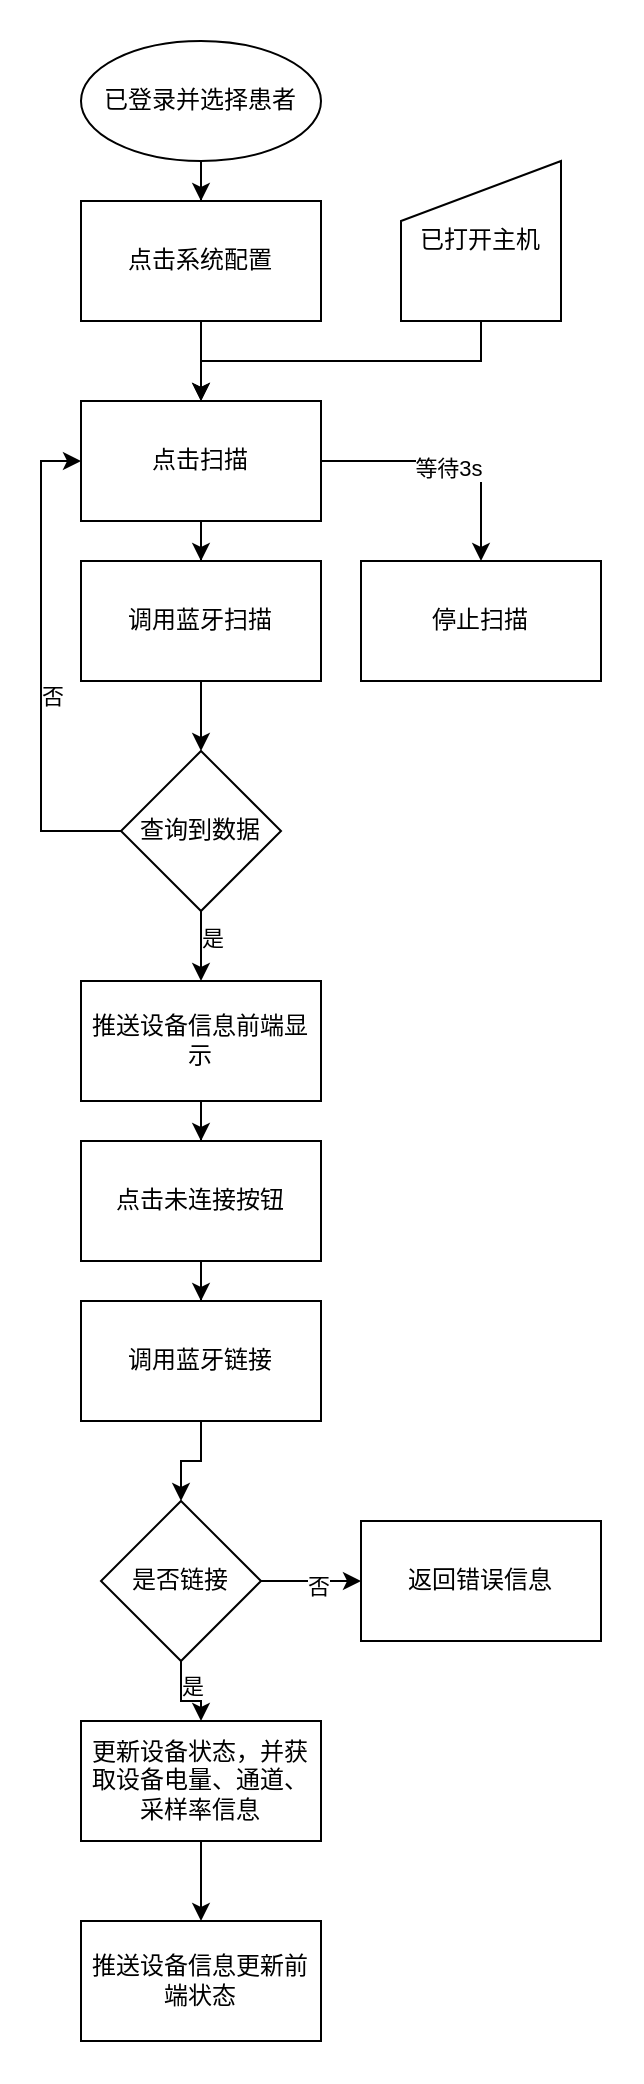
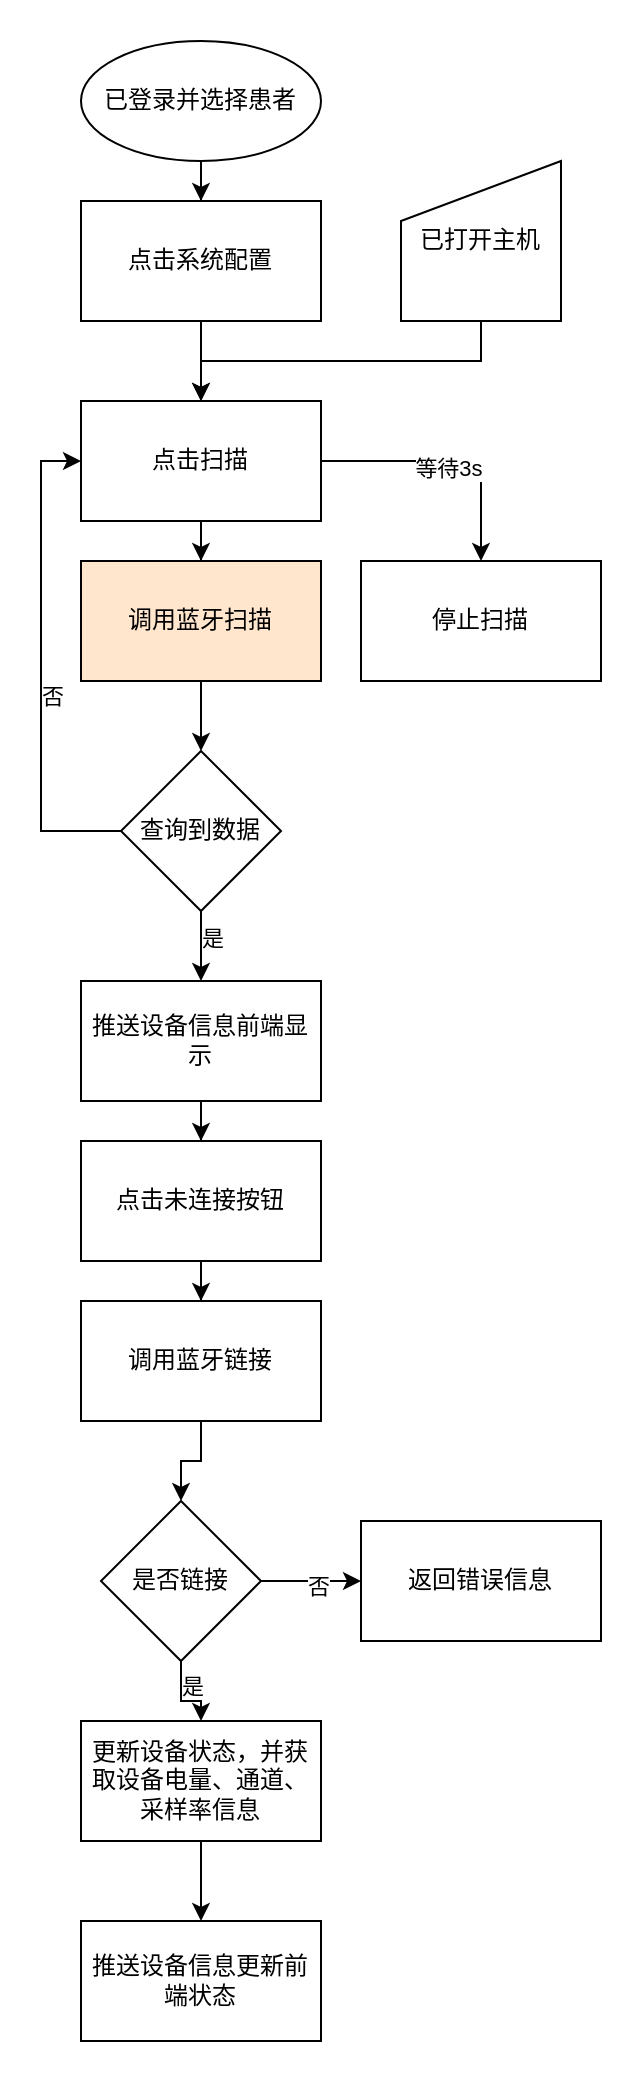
(201, 621) -> (201, 621)
